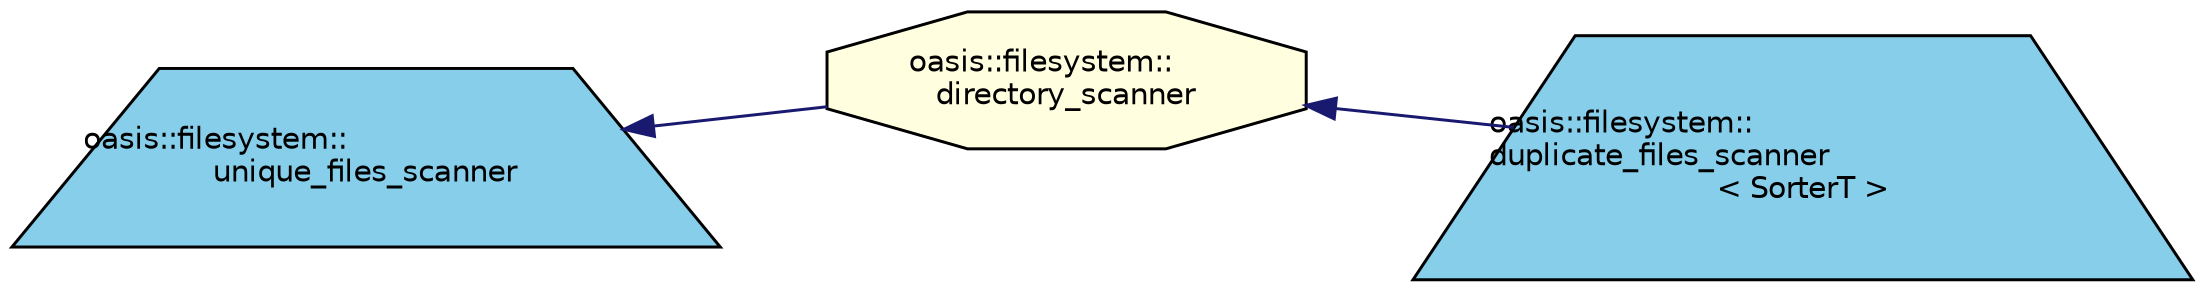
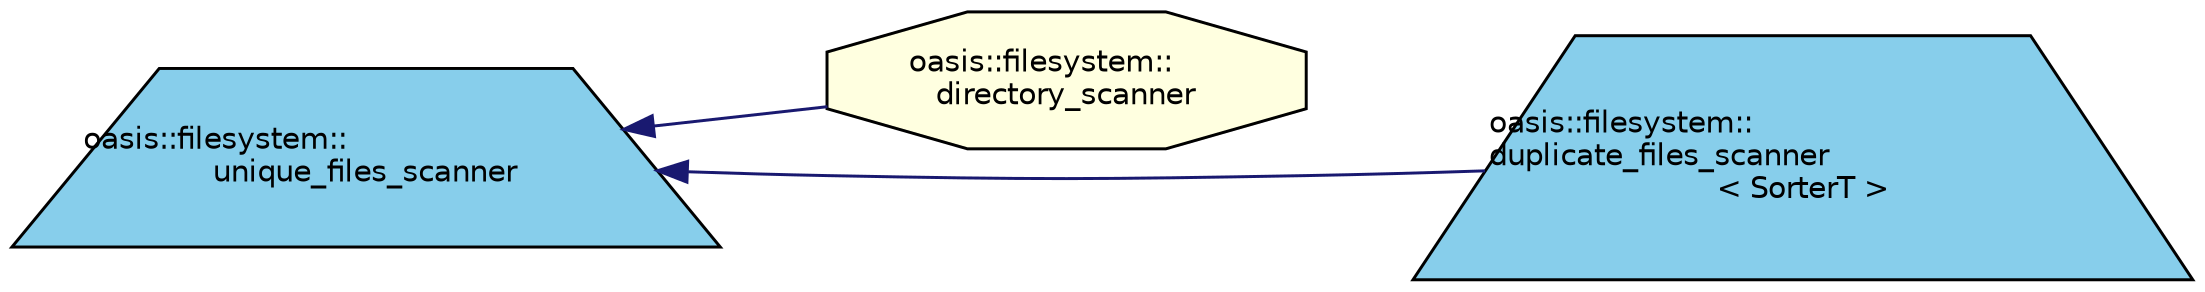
(1425, 118) -> (1087, 179)
